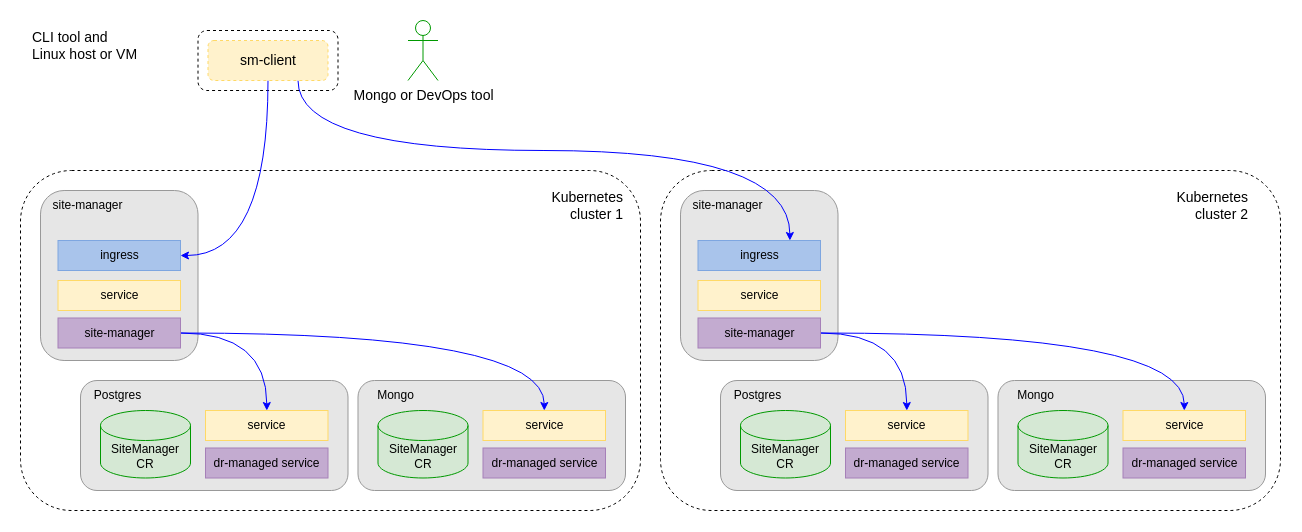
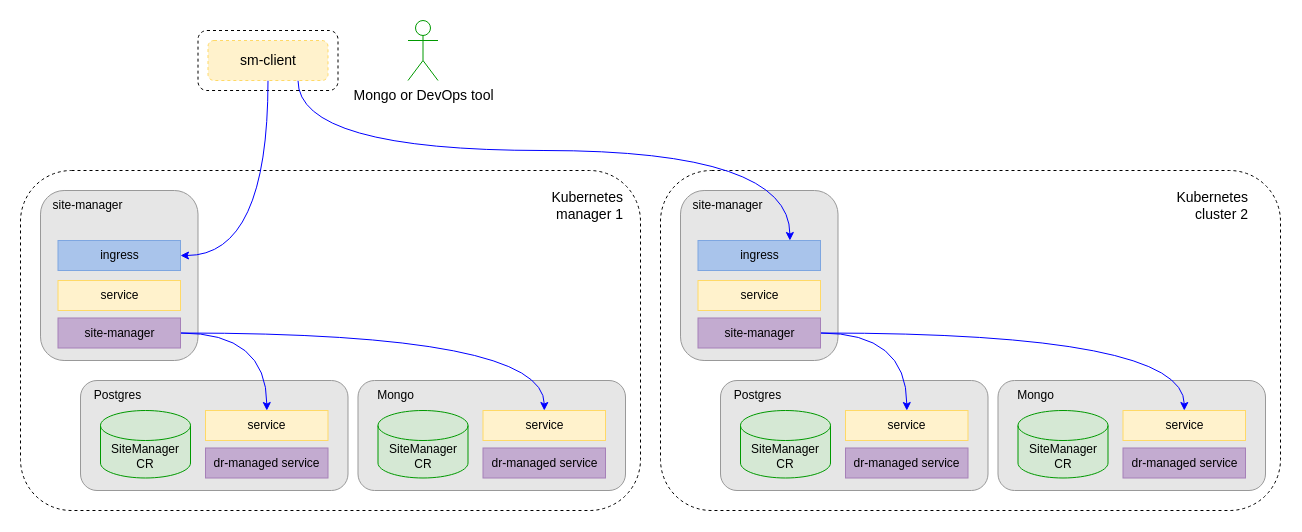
(86, 46) -> none
(595, 206) -> (595, 206)
